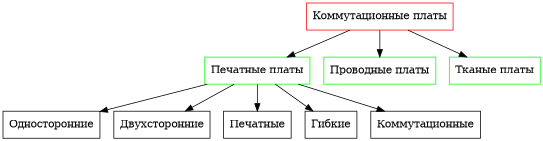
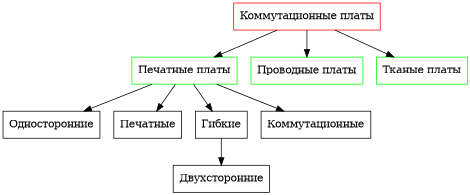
(213, 96) -> (221, 148)
